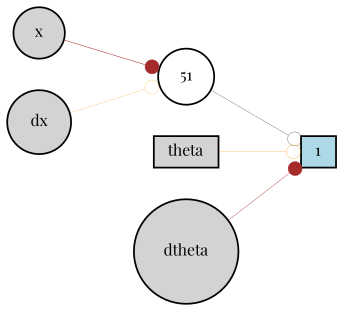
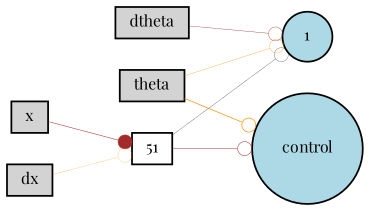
(39, 33) -> (30, 117)
(186, 77) -> (152, 149)
(39, 122) -> (30, 180)
none -> (307, 149)
(319, 152) -> (307, 37)
(259, 197) -> (229, 30)
(186, 252) -> (152, 23)
